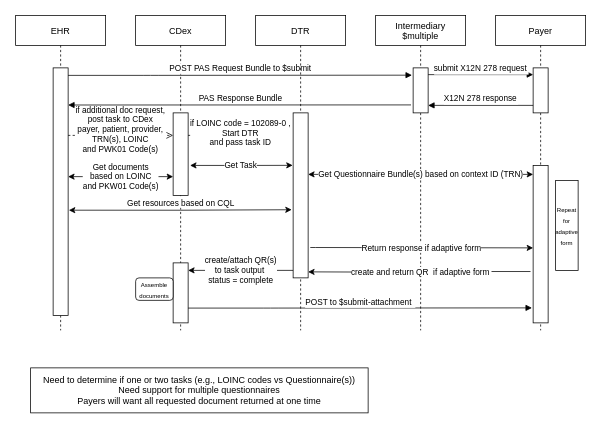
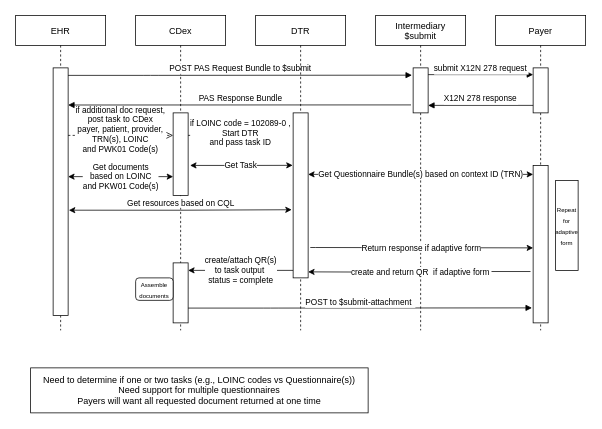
(420, 26) -> (420, 26)
